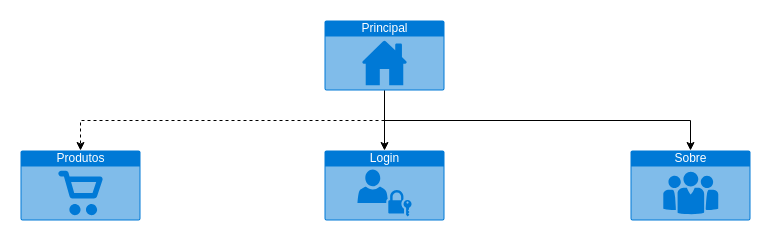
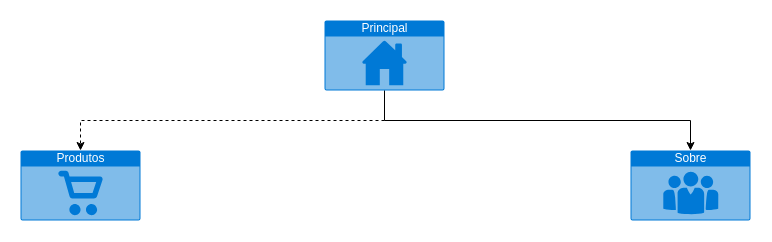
(385, 133) -> none
(385, 186) -> none
